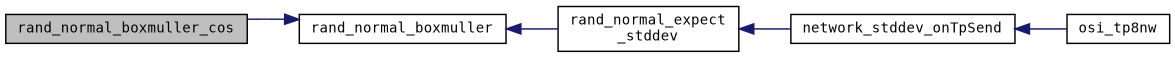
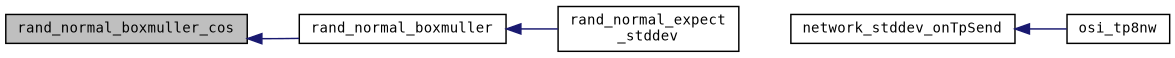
(266, 19) -> (281, 39)
(772, 29) -> none
